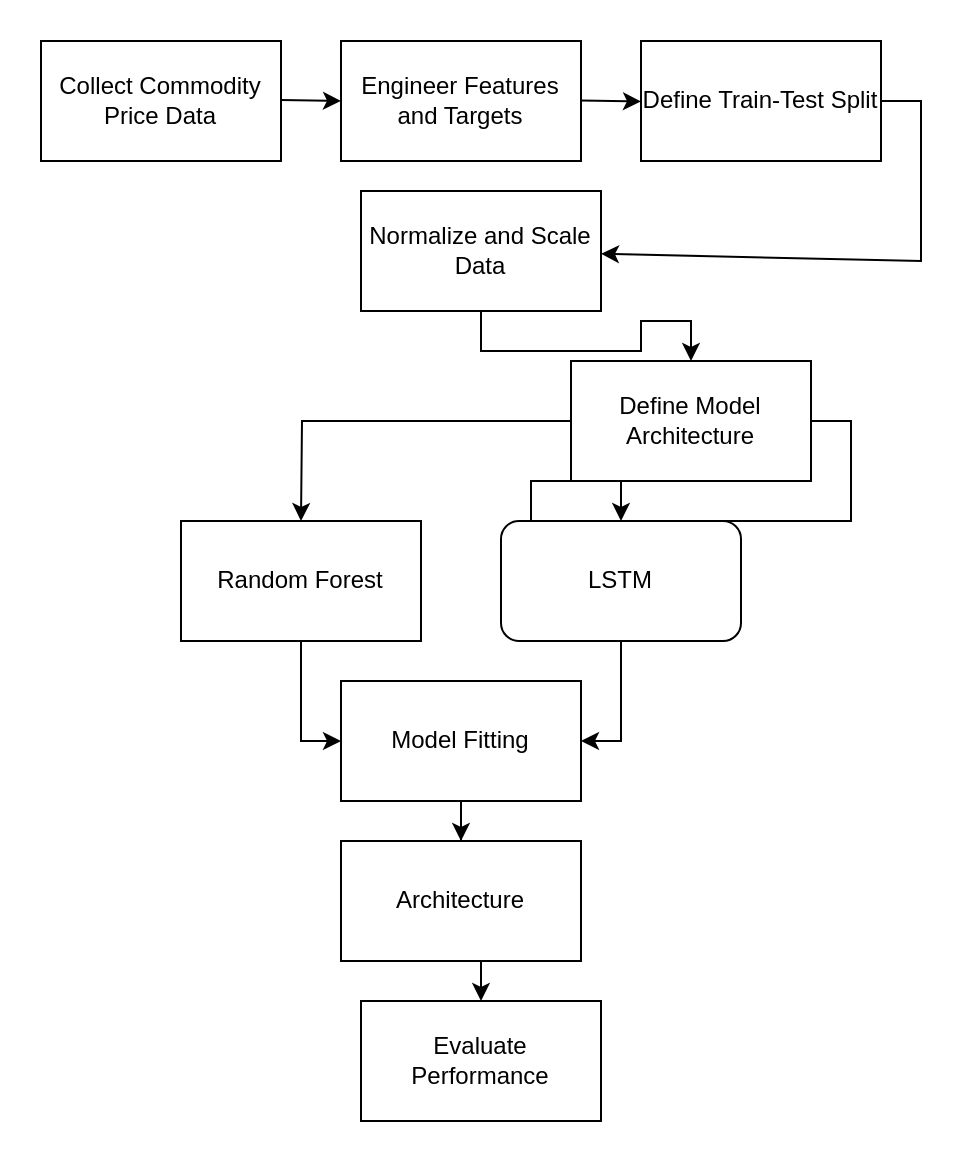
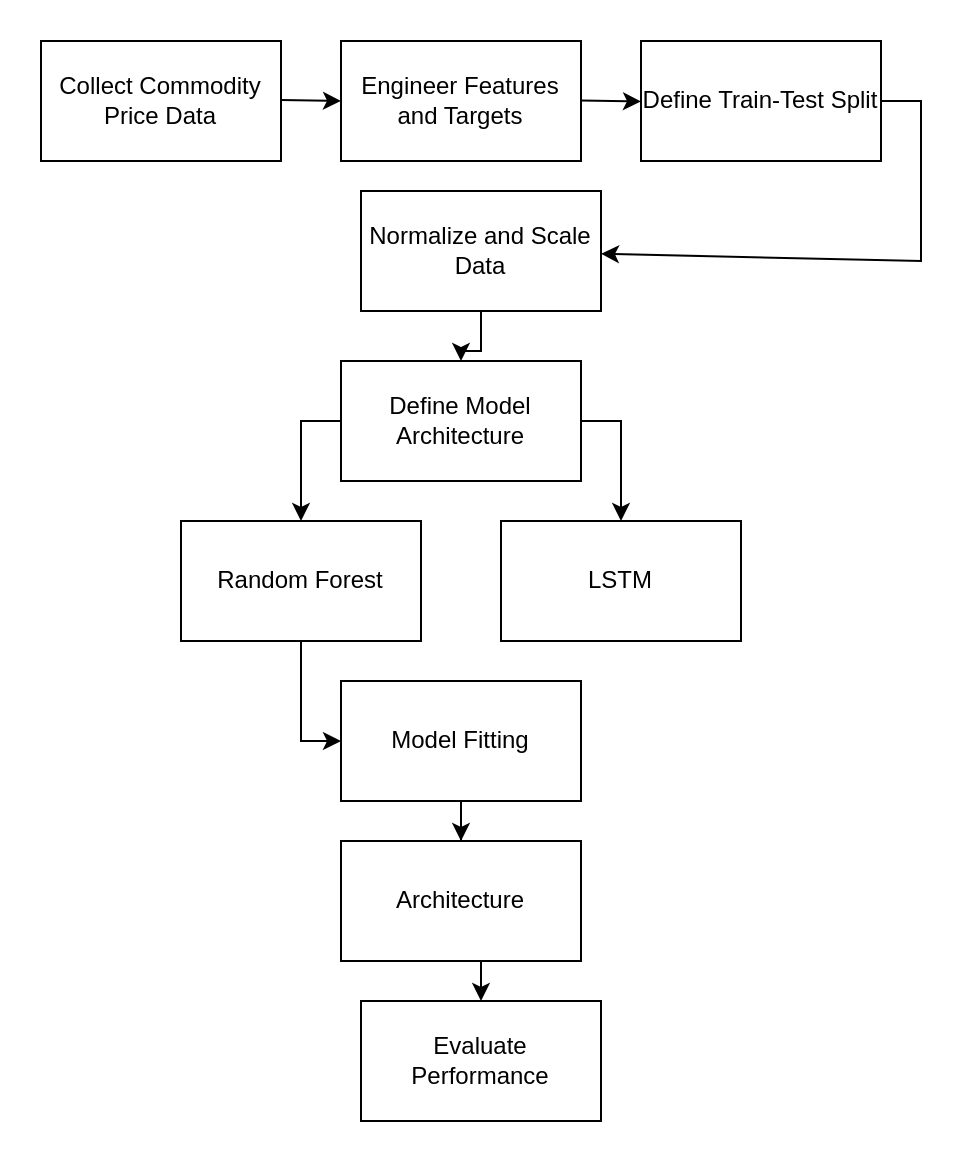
(691, 421) -> (461, 421)
(621, 581) -> (621, 581)
(621, 704) -> none
